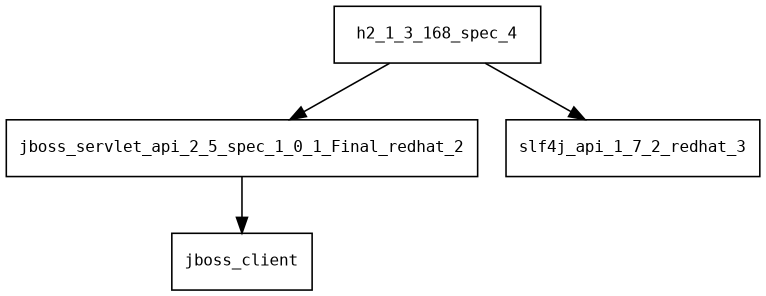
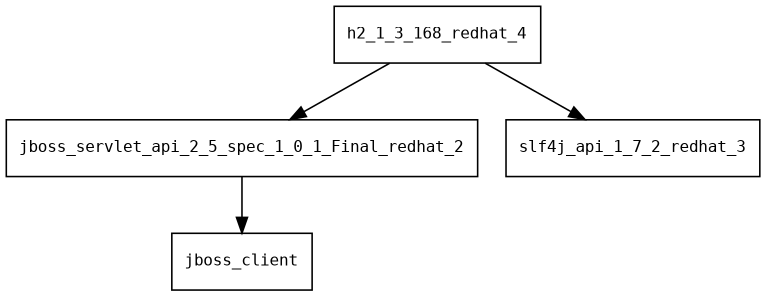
(437, 35) -> (437, 35)
